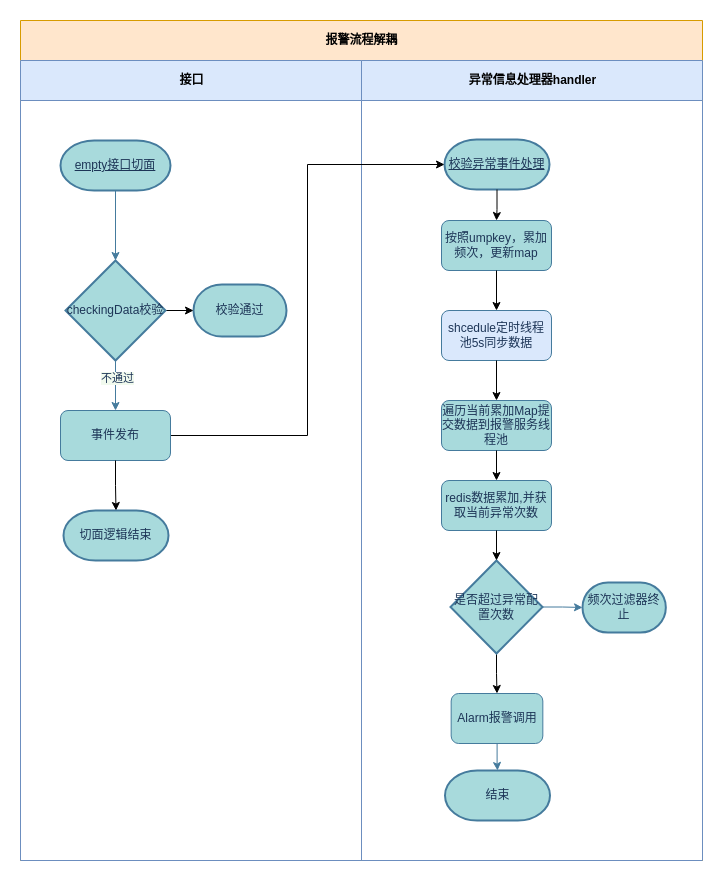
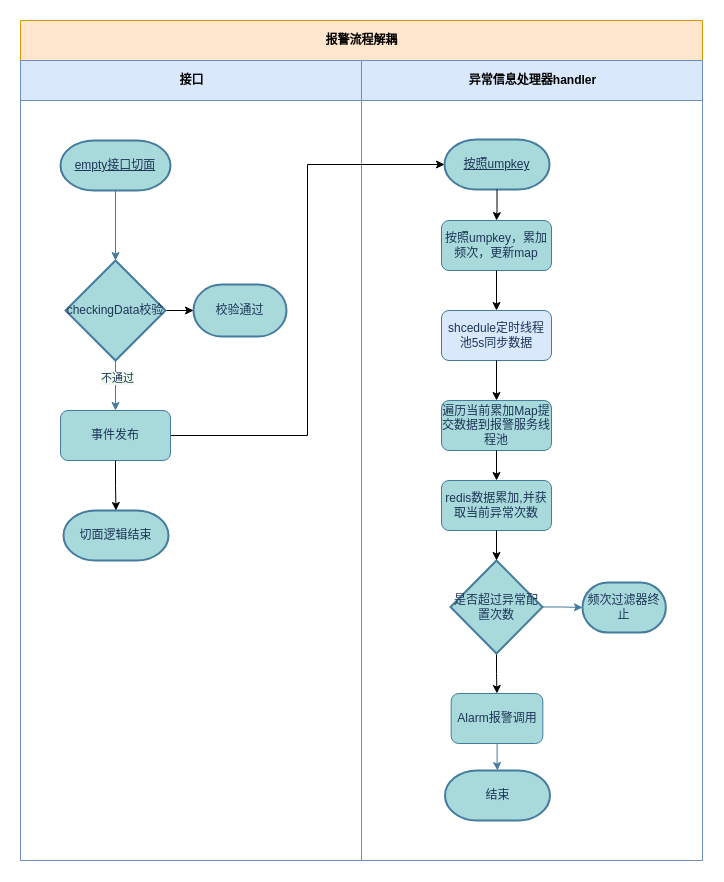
(497, 165) -> (497, 165)
